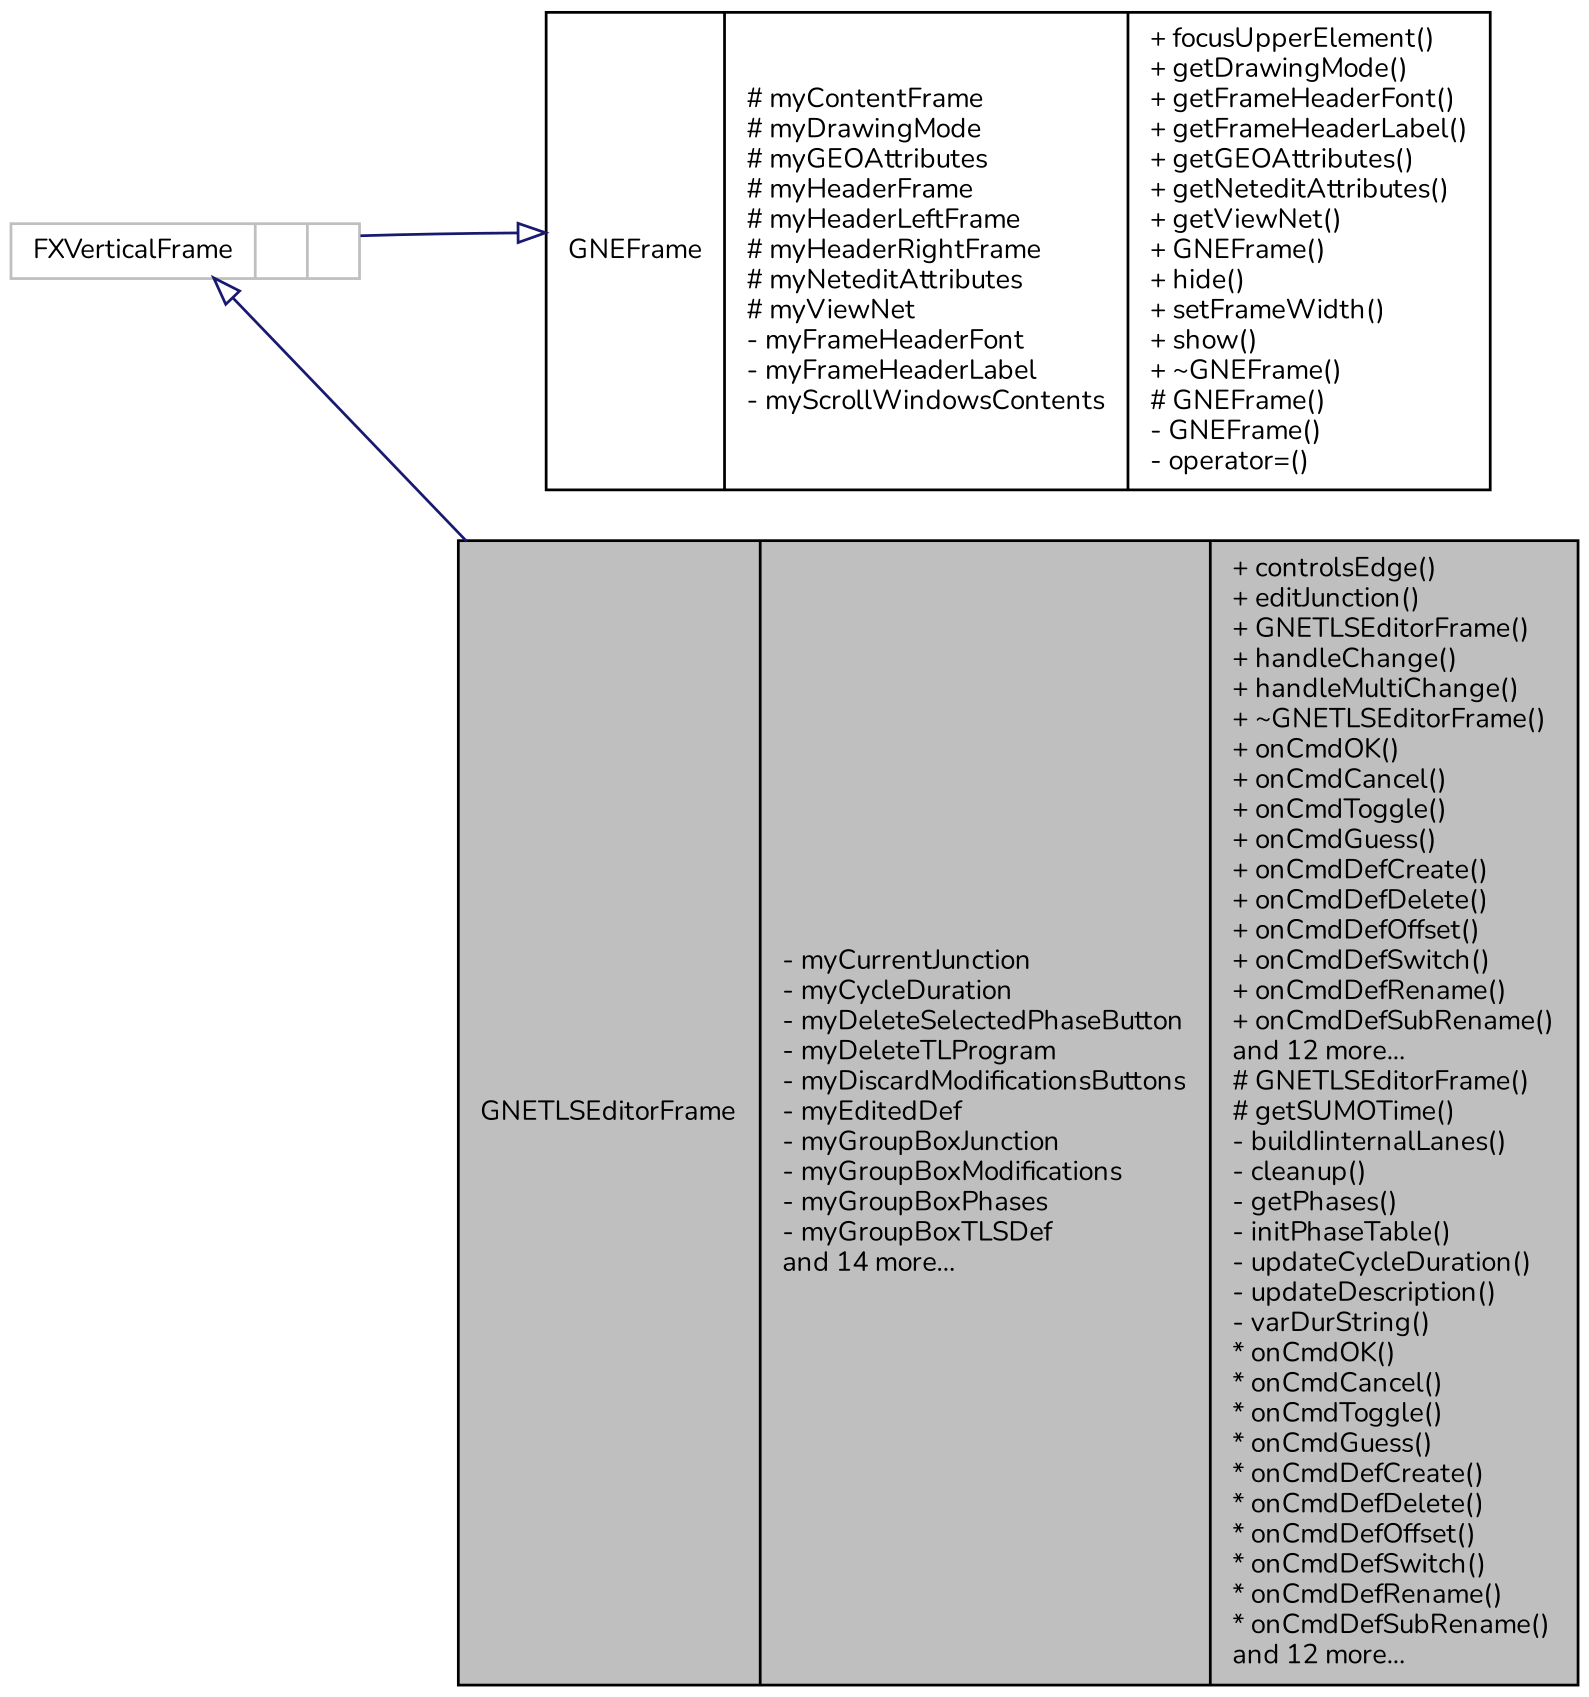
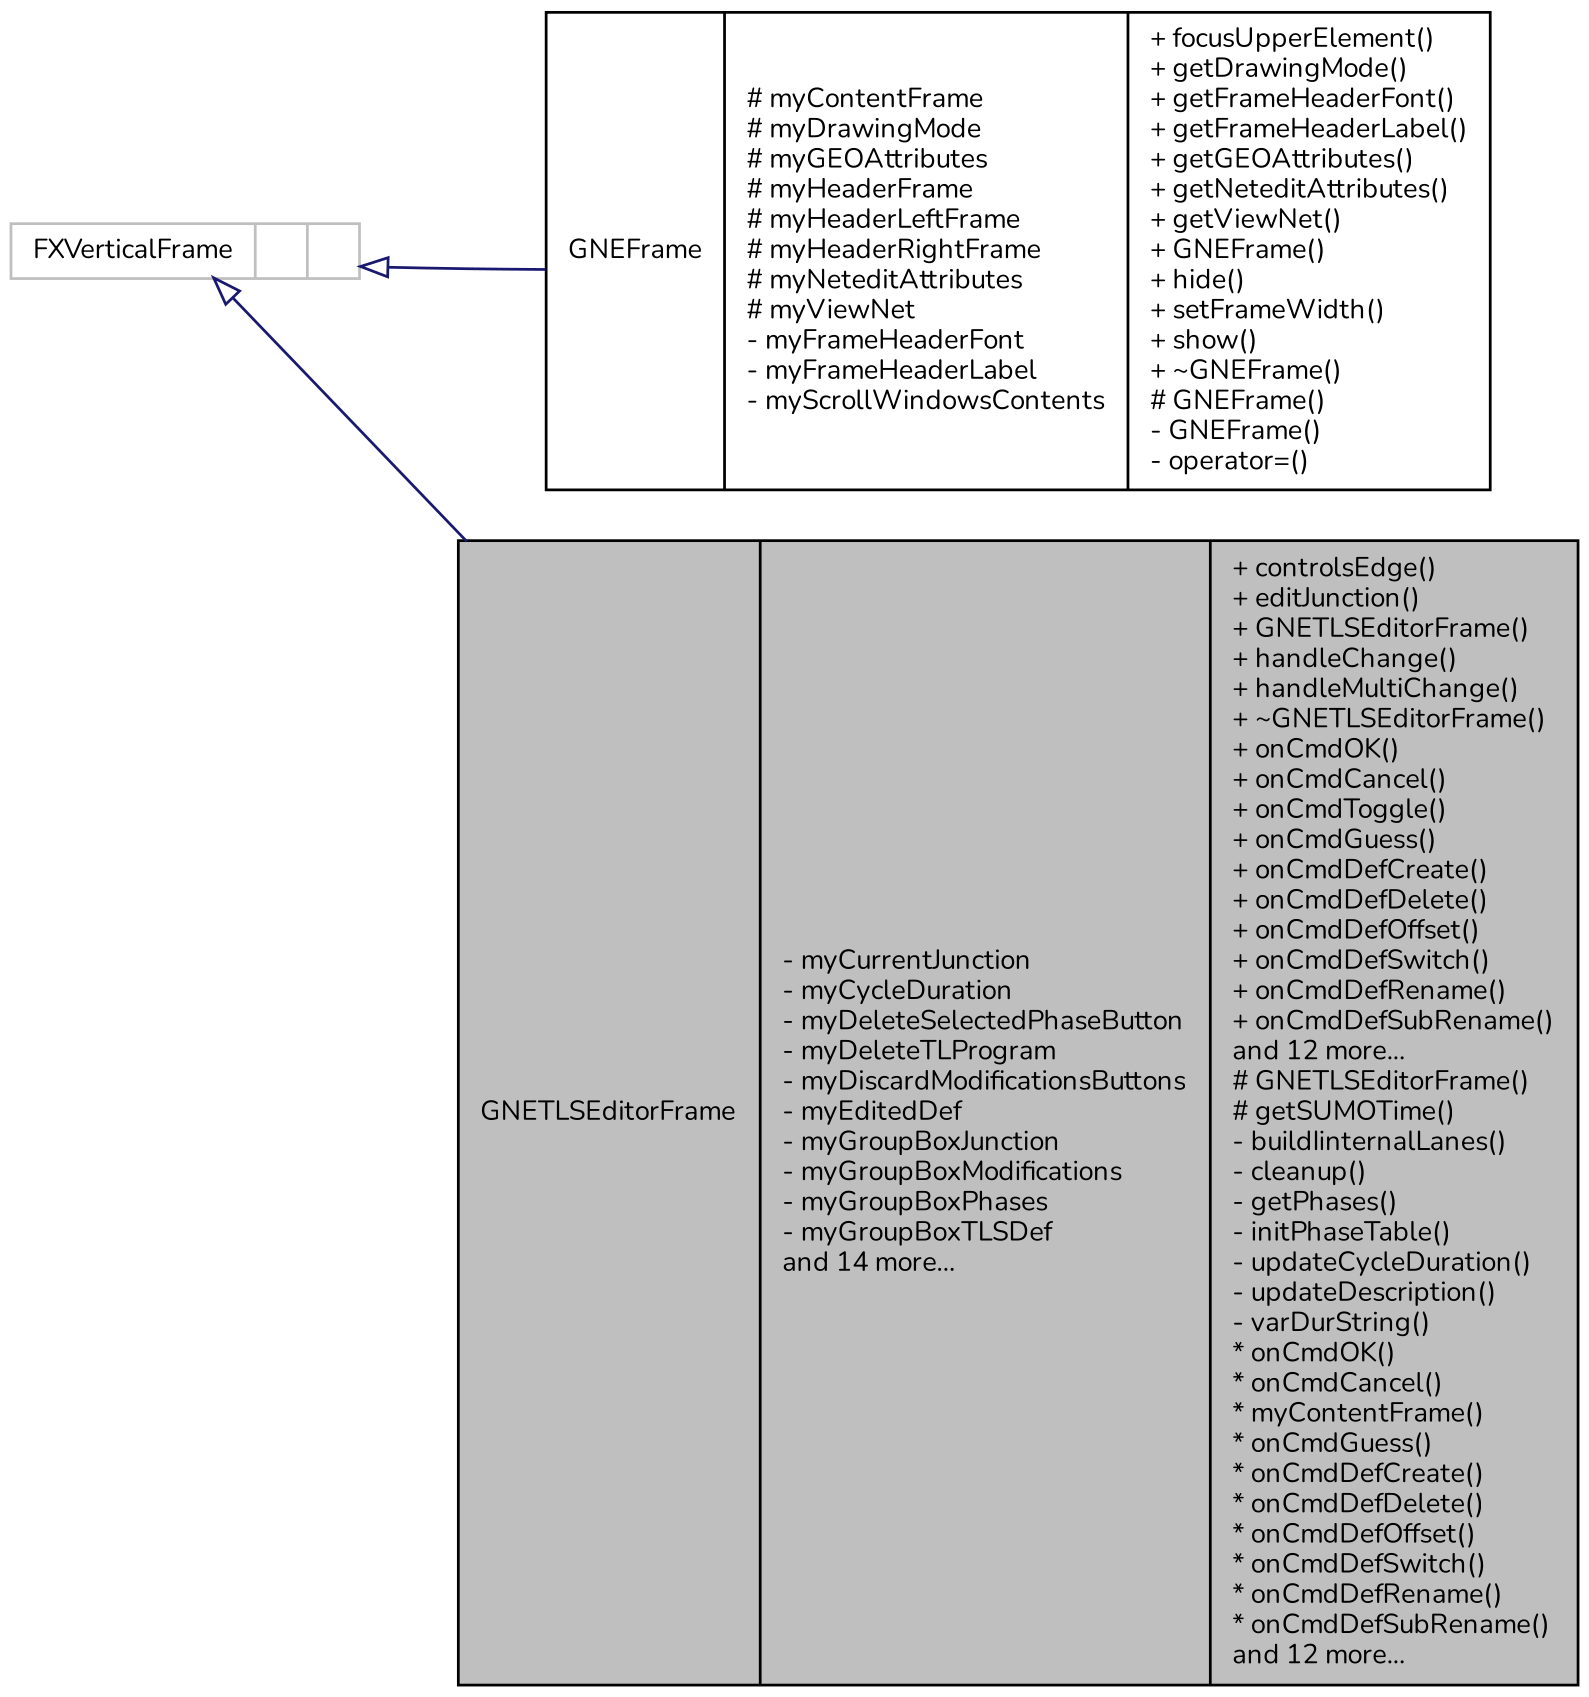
(439, 234) -> (467, 269)
(1338, 1413) -> (1358, 1413)
